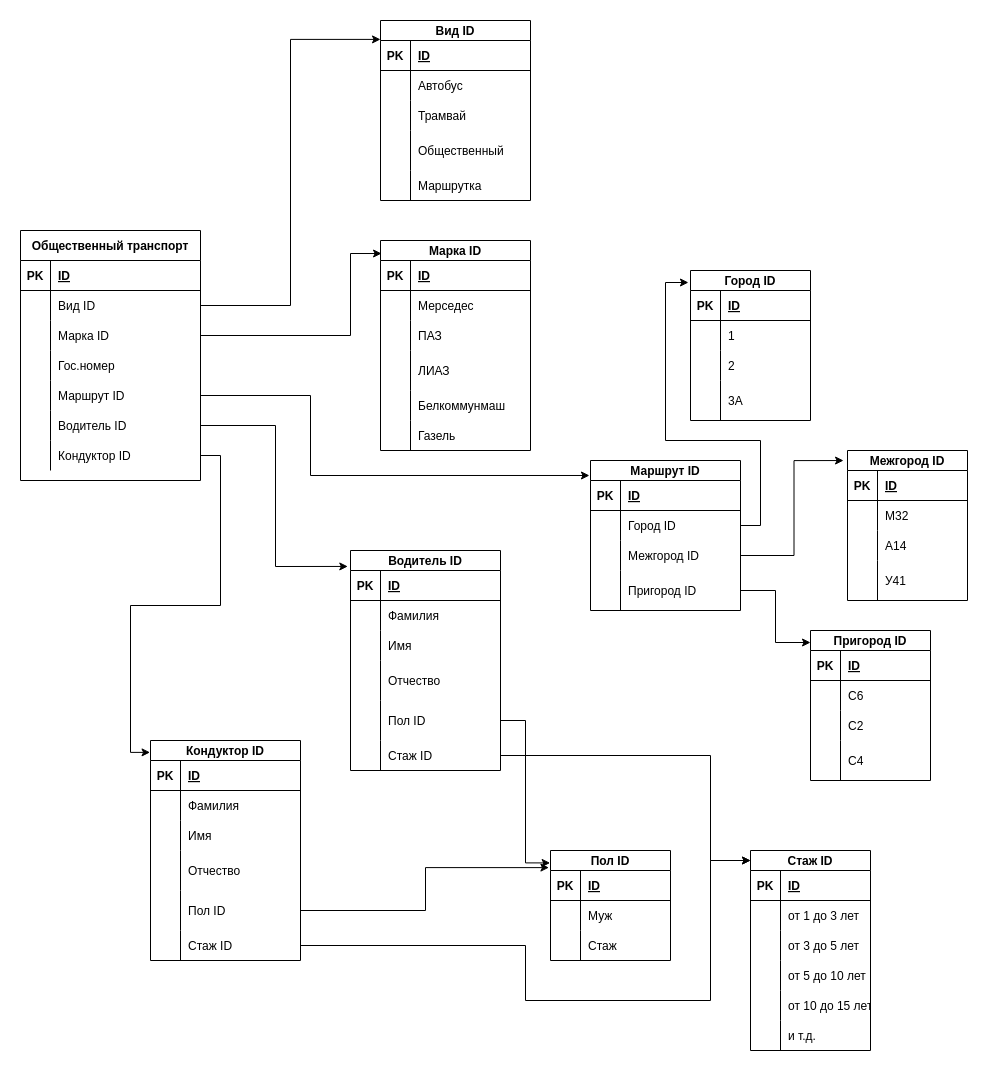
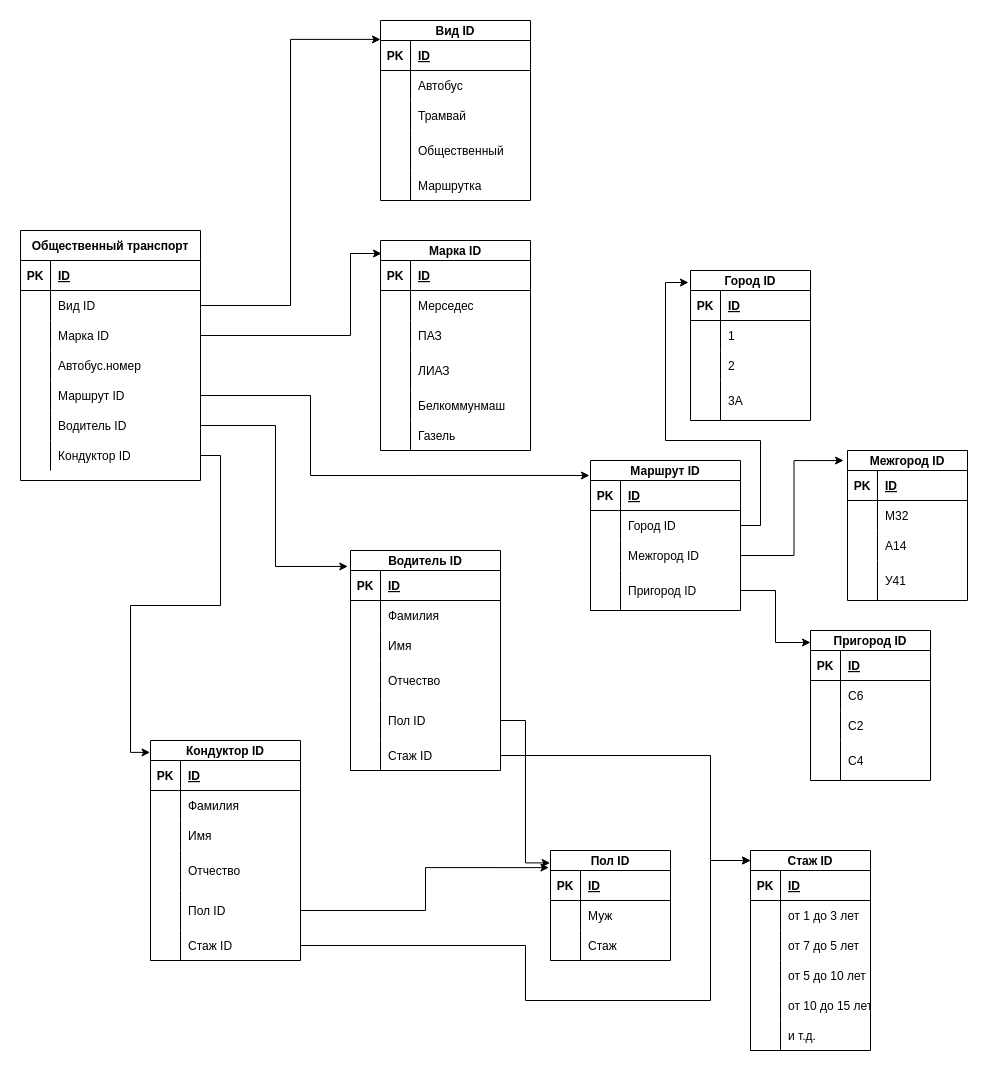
(87, 366) -> (100, 366)
(825, 946) -> (825, 946)
